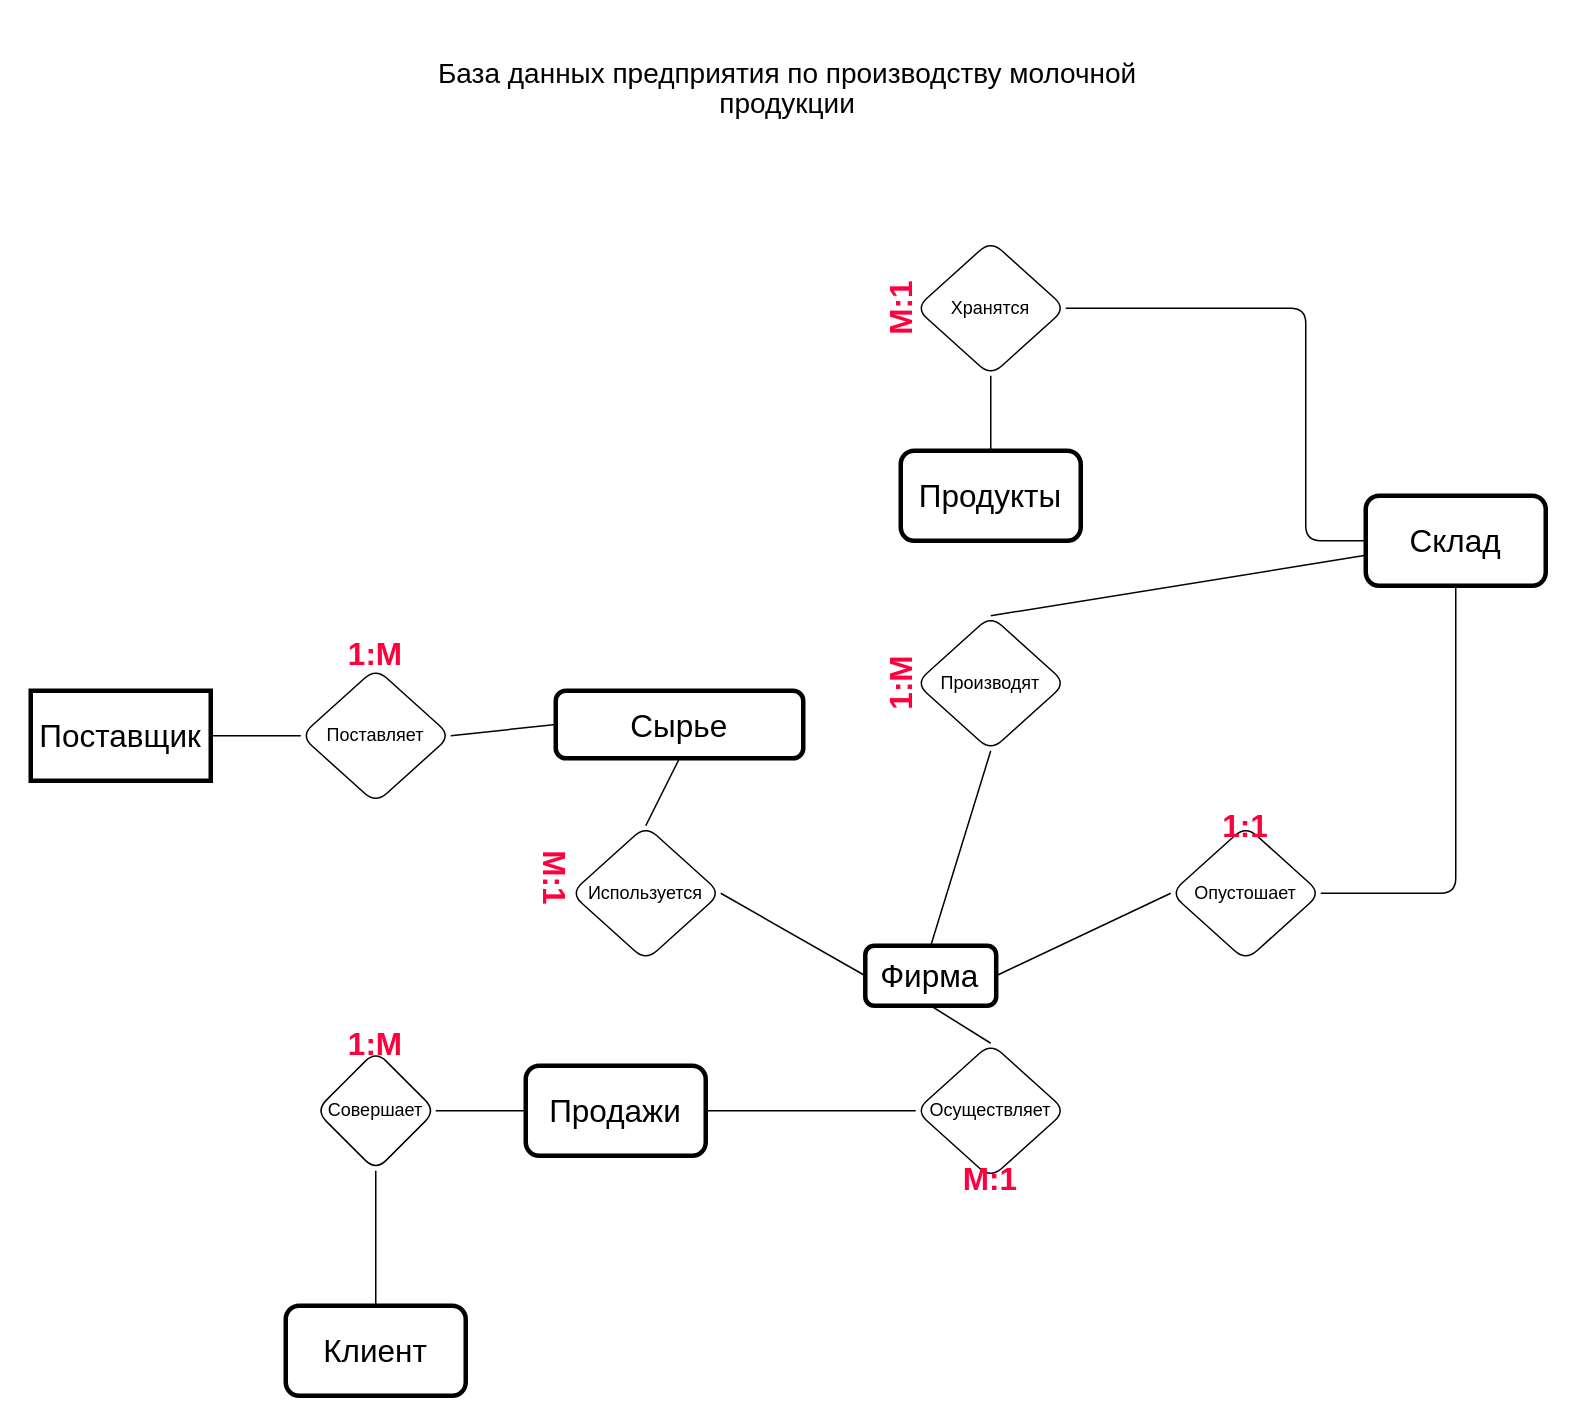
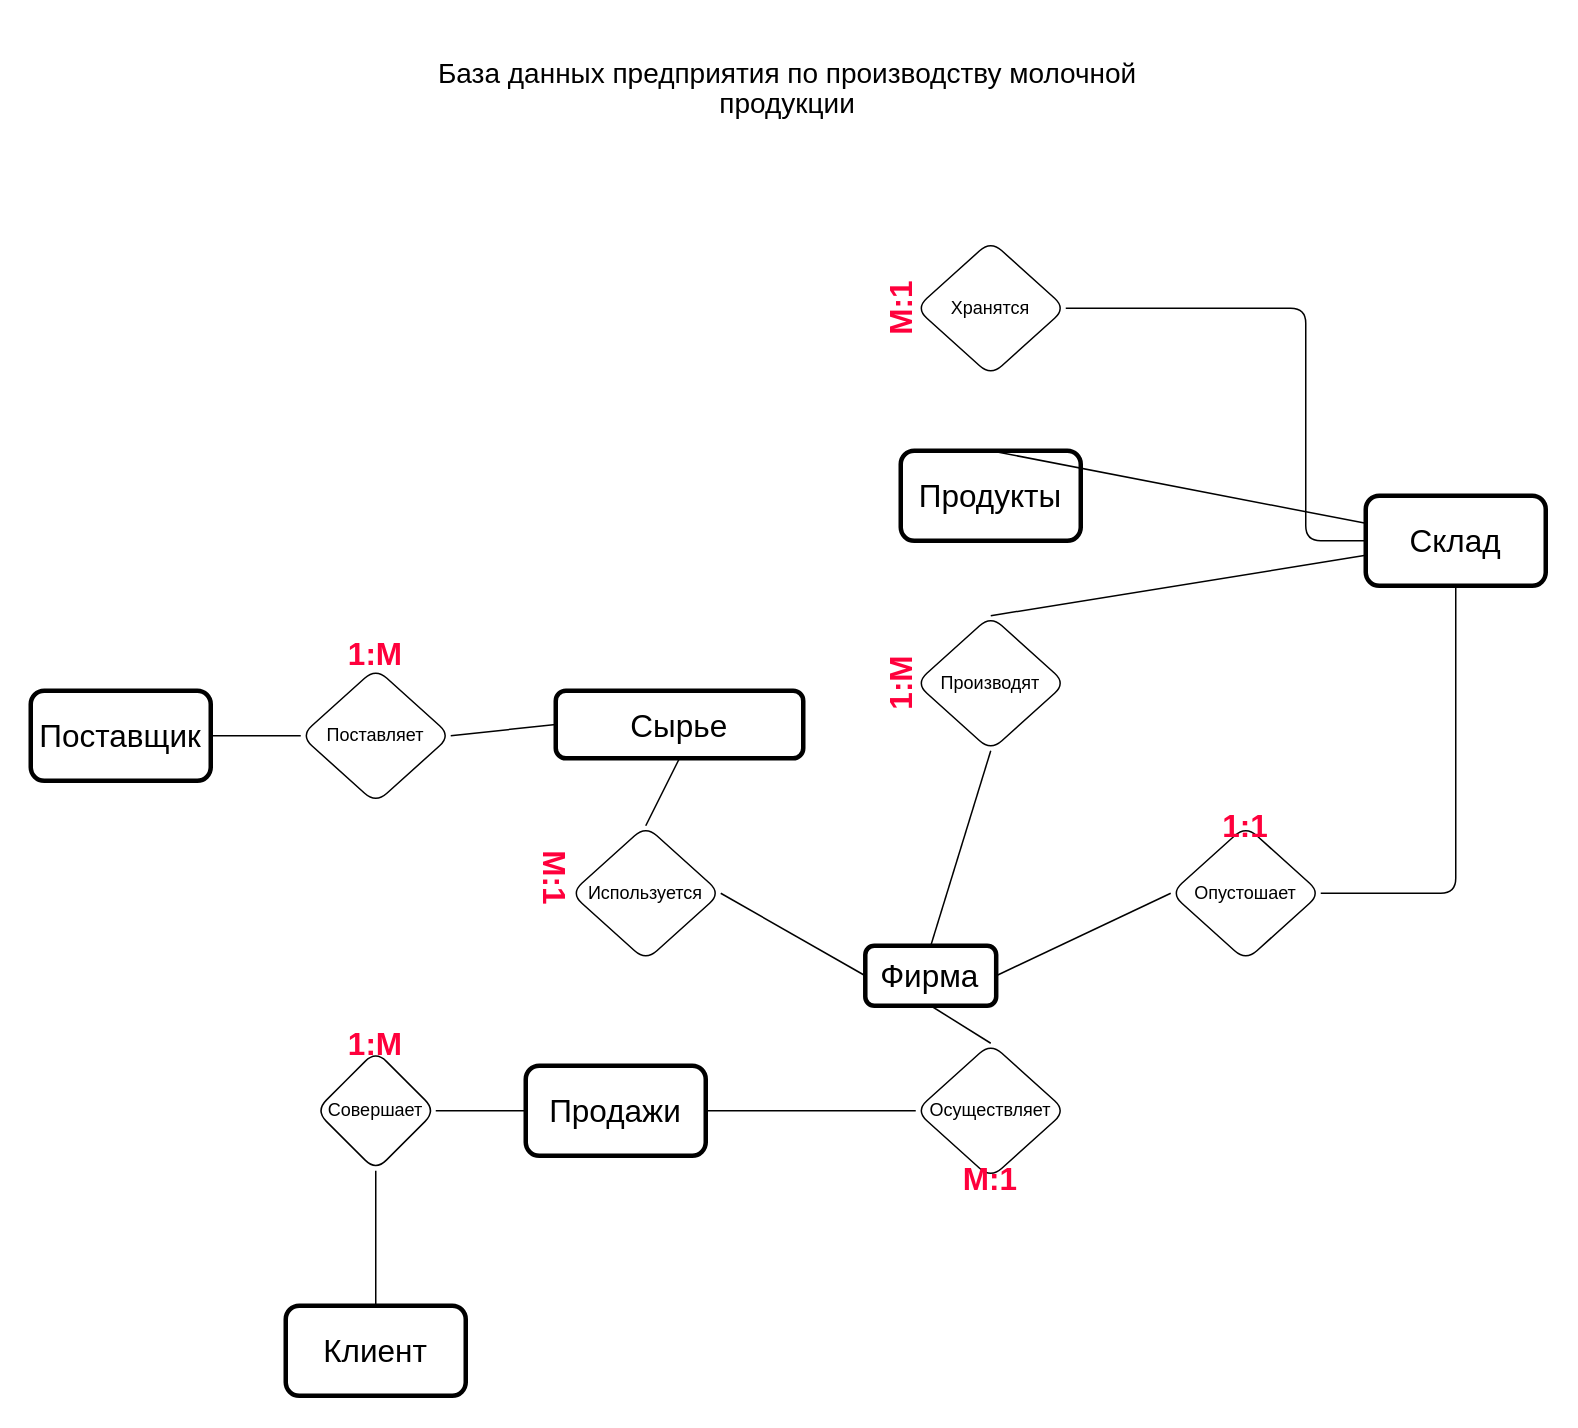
(991, 413) -> (1181, 488)
(121, 736) -> (121, 736)
